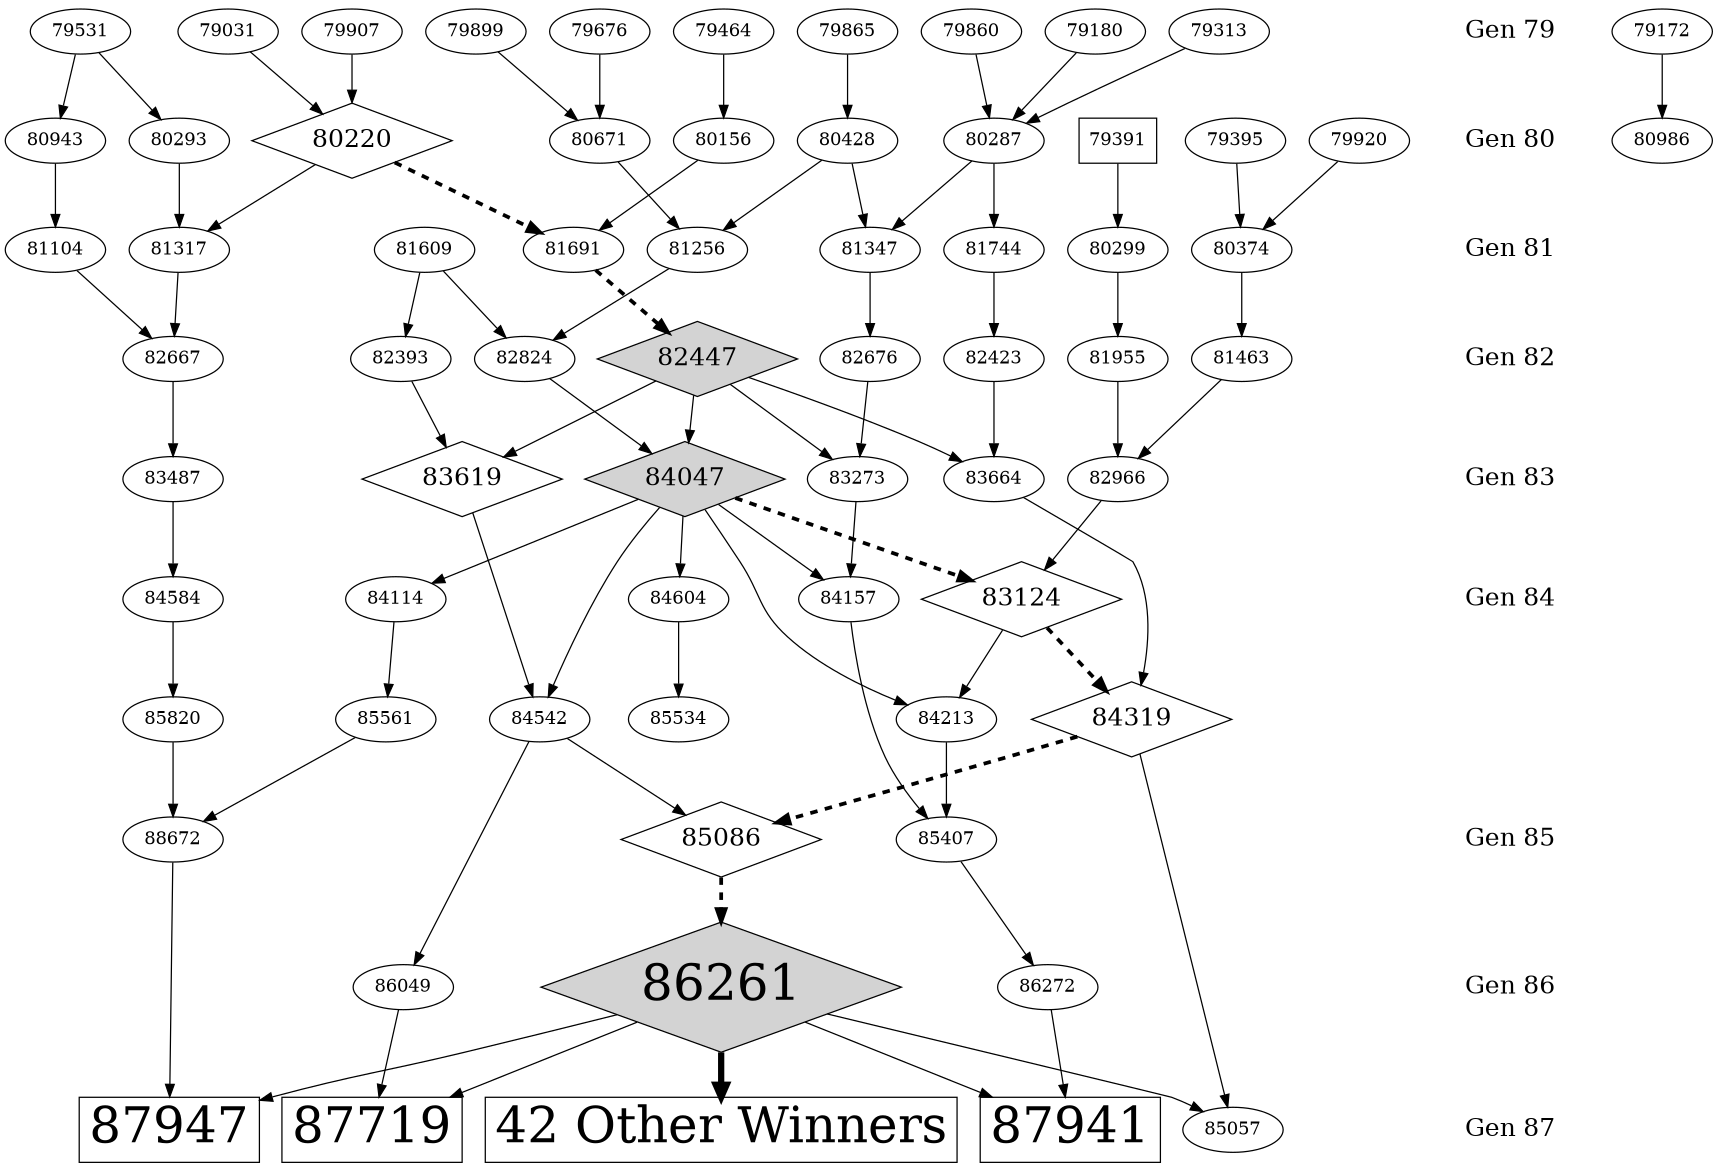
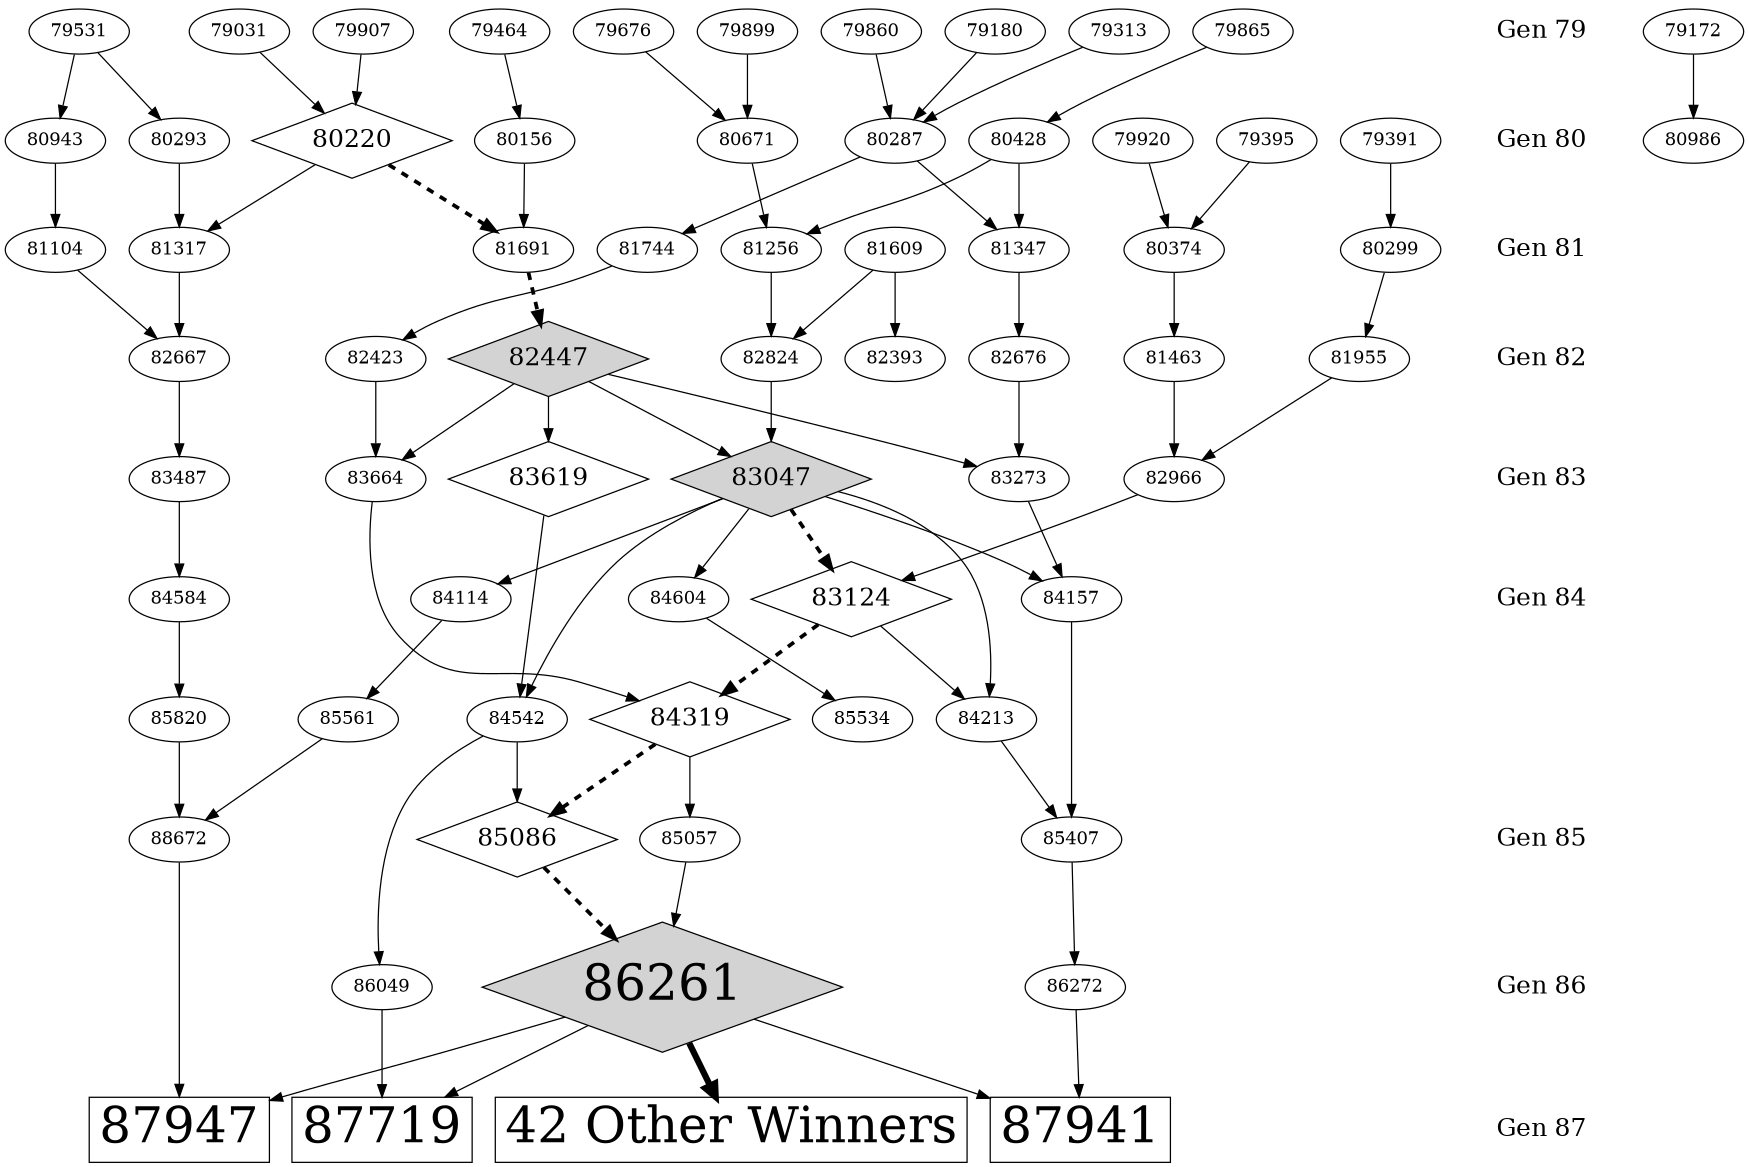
(1118, 141) -> (1391, 141)
(426, 409) -> none
(685, 479) -> (771, 479)
(1010, 1058) -> (681, 888)
